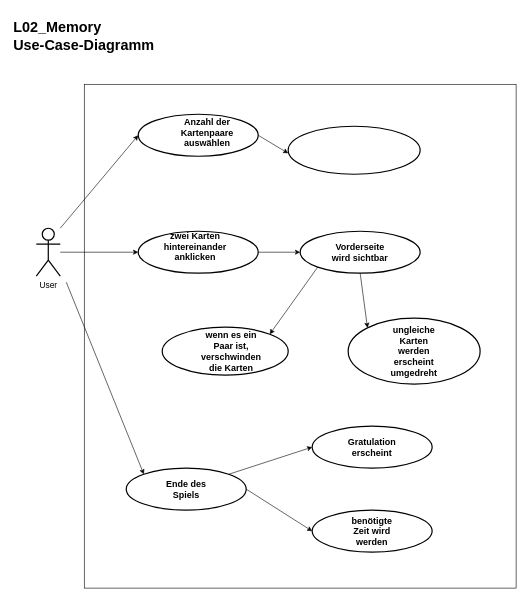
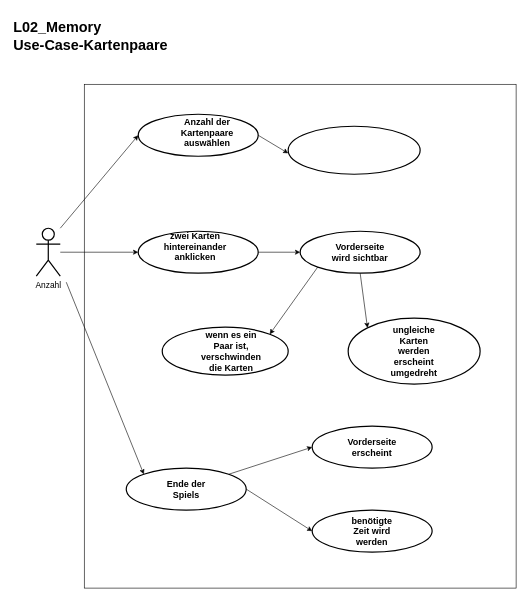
(47, 36) -> (54, 36)
(49, 285) -> (49, 285)
(372, 447) -> (372, 447)
(186, 489) -> (186, 489)
